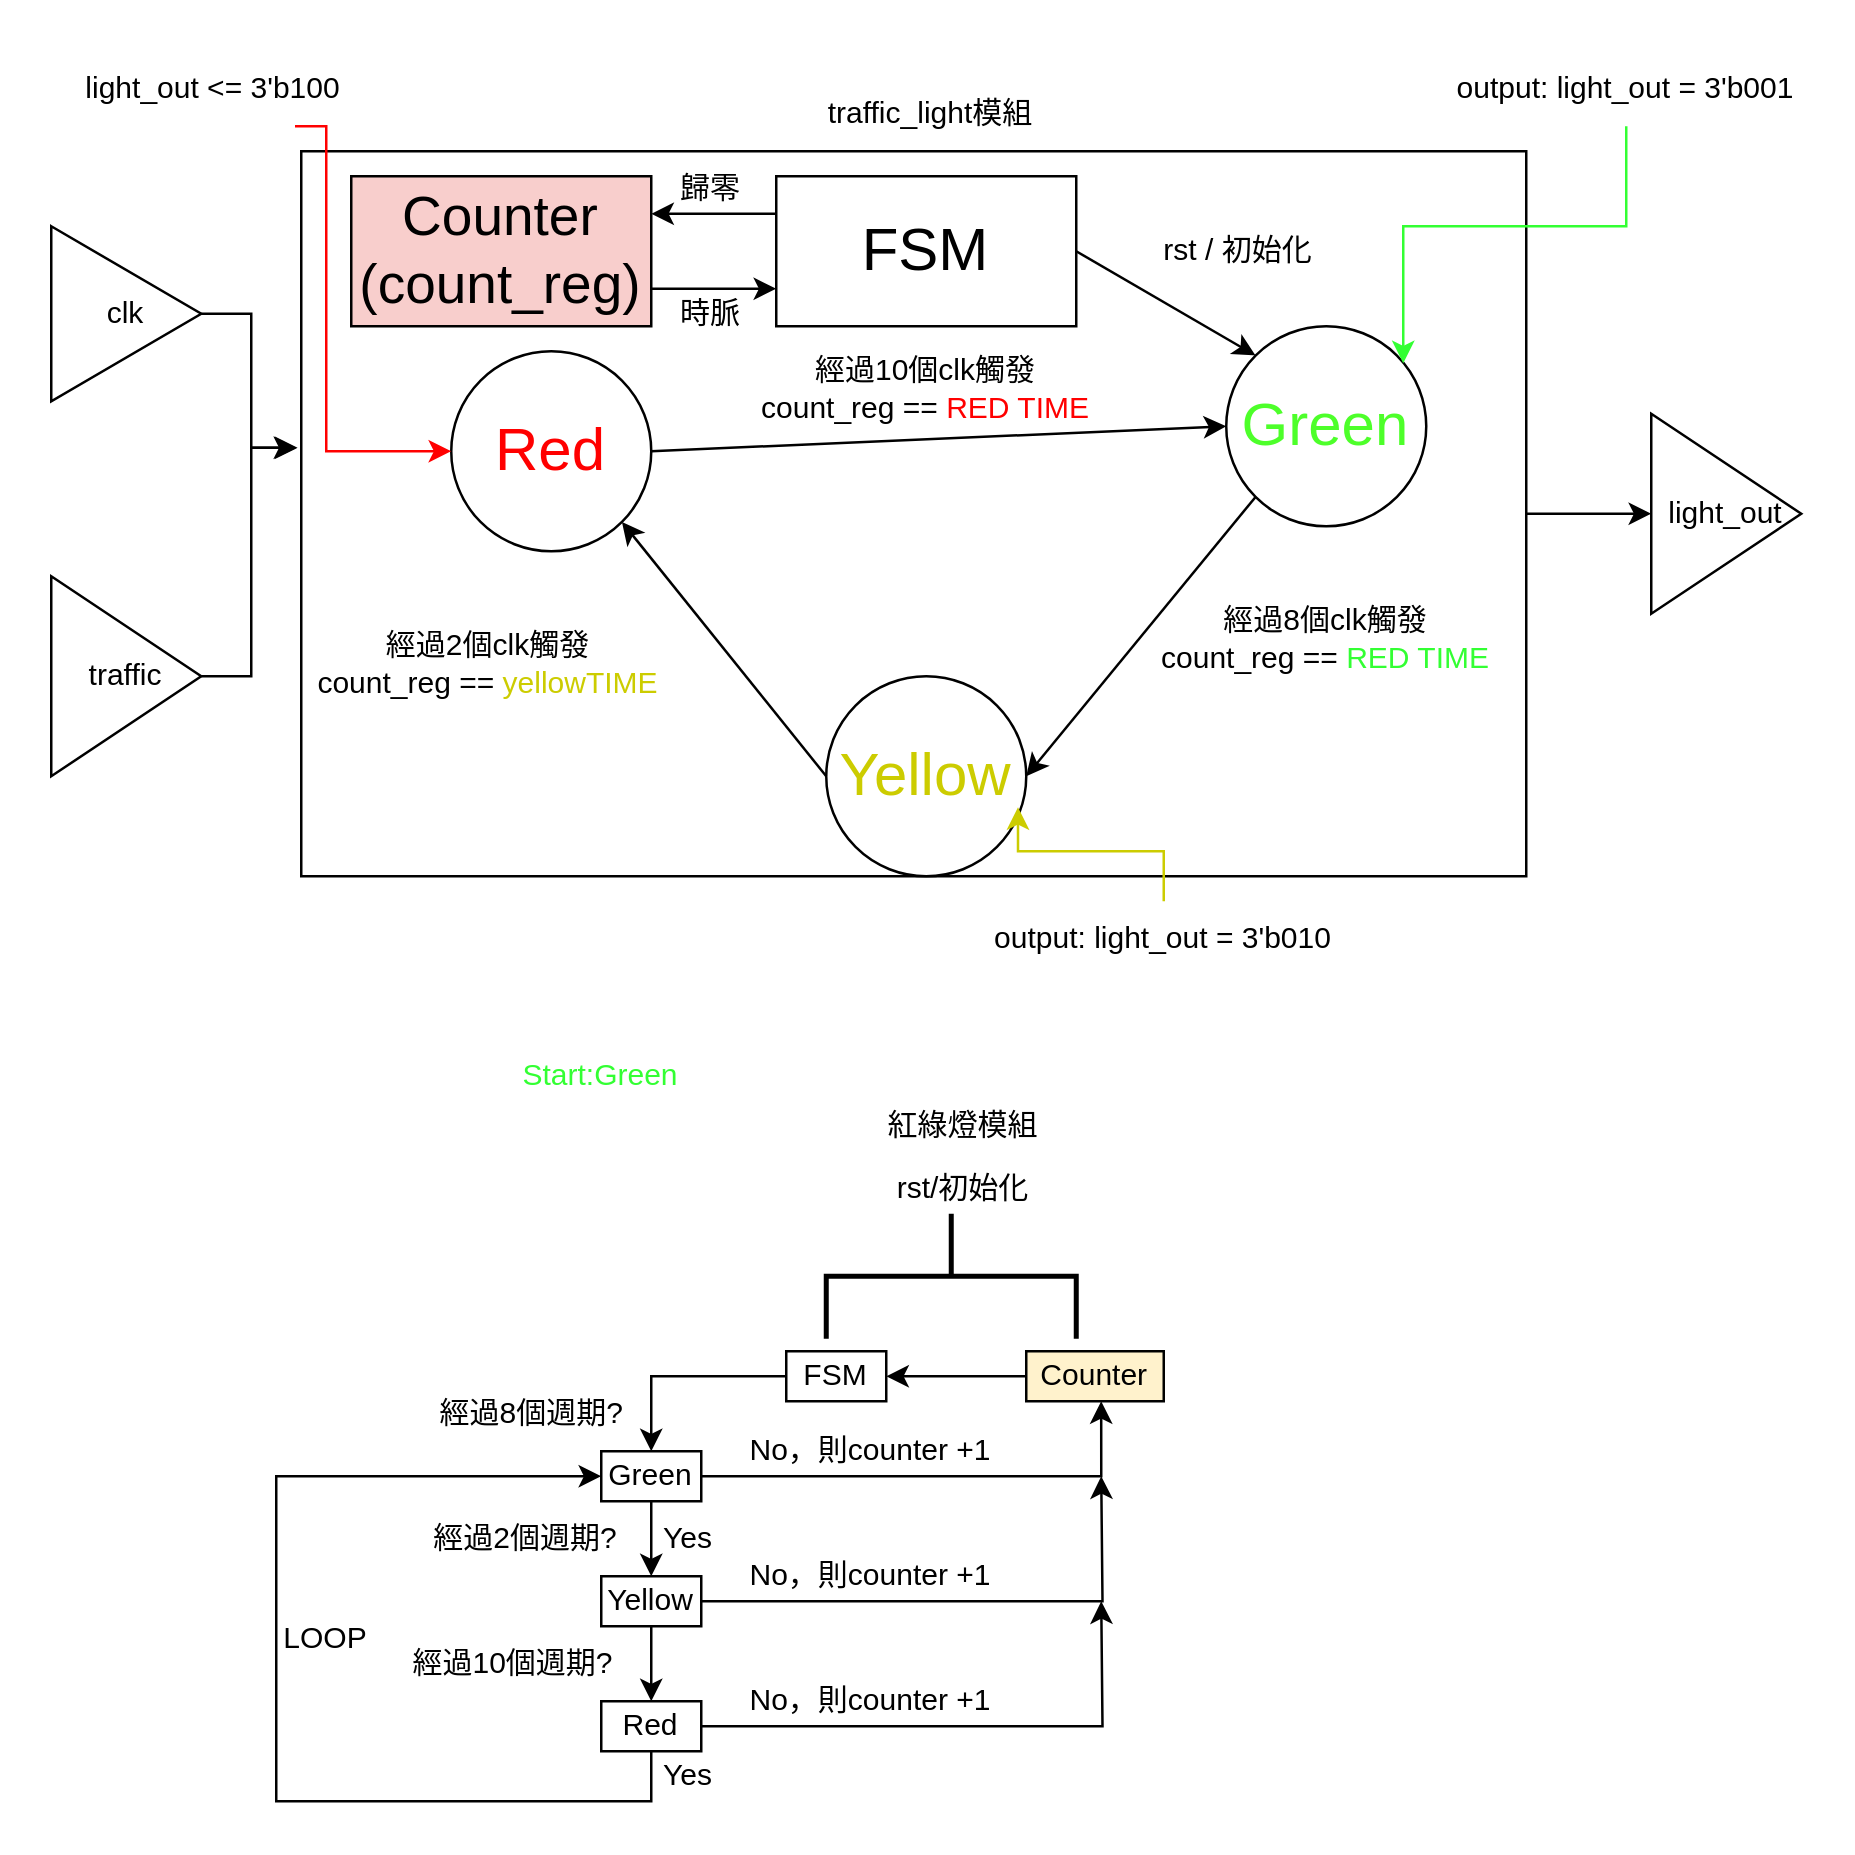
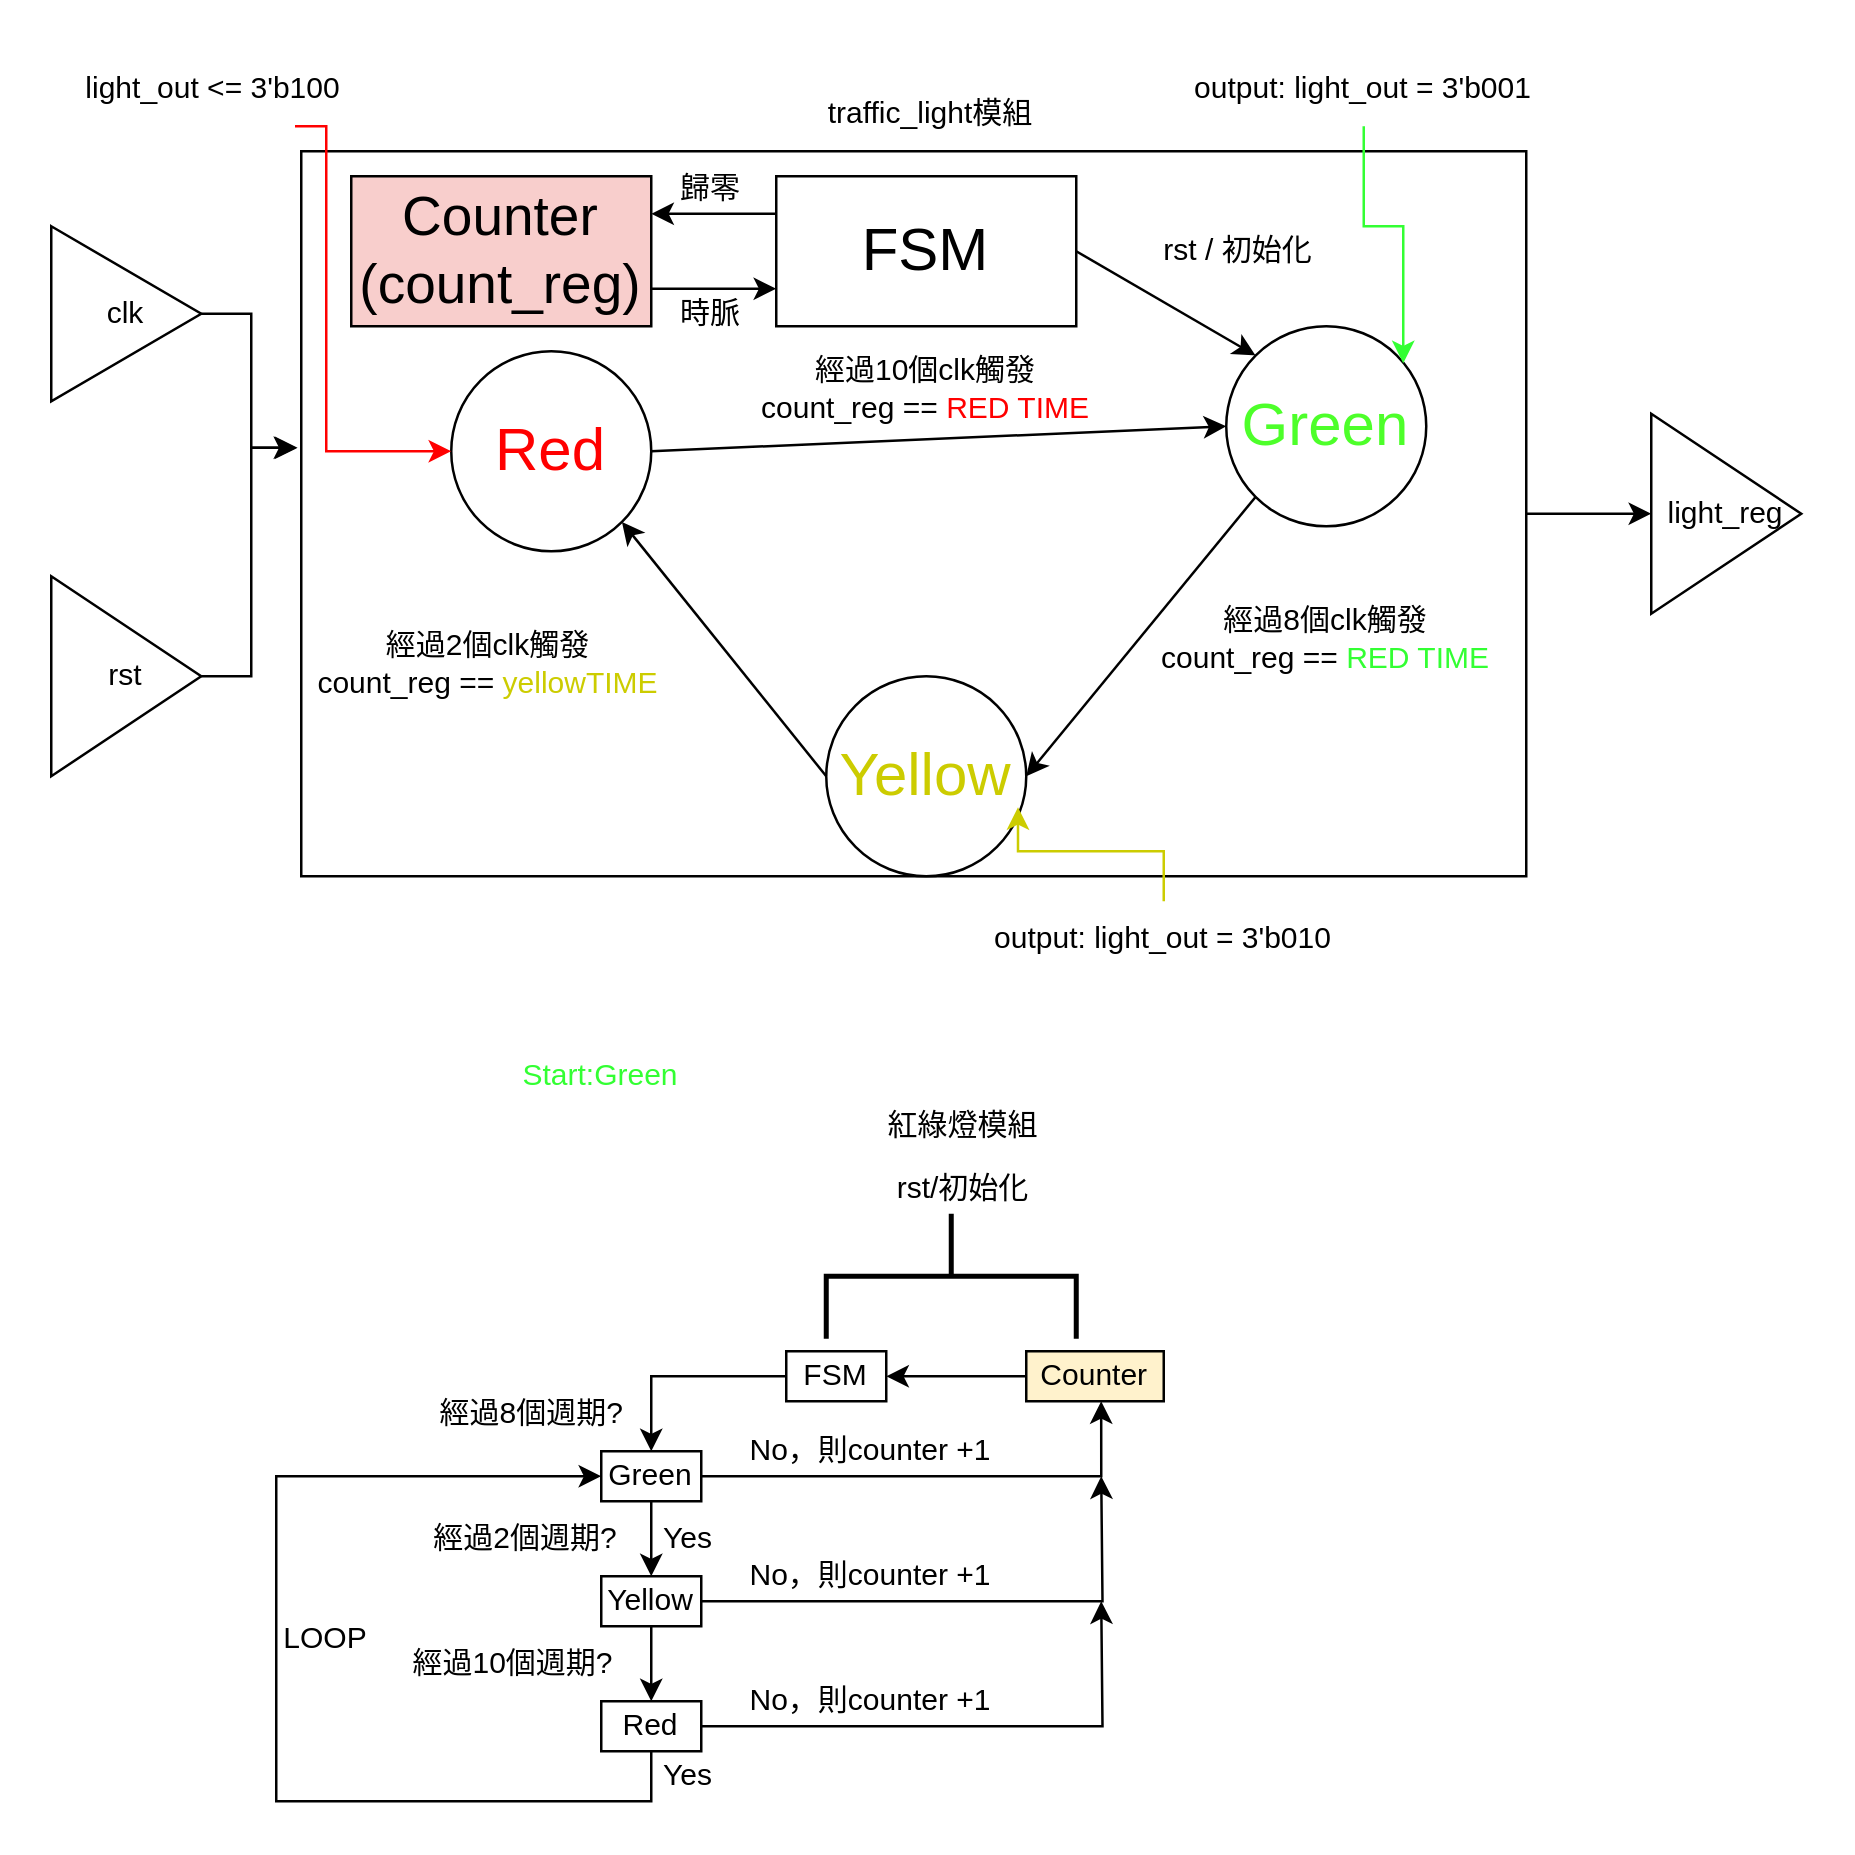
(1626, 89) -> (1364, 89)
(1726, 514) -> (1726, 514)
(126, 676) -> (126, 676)
